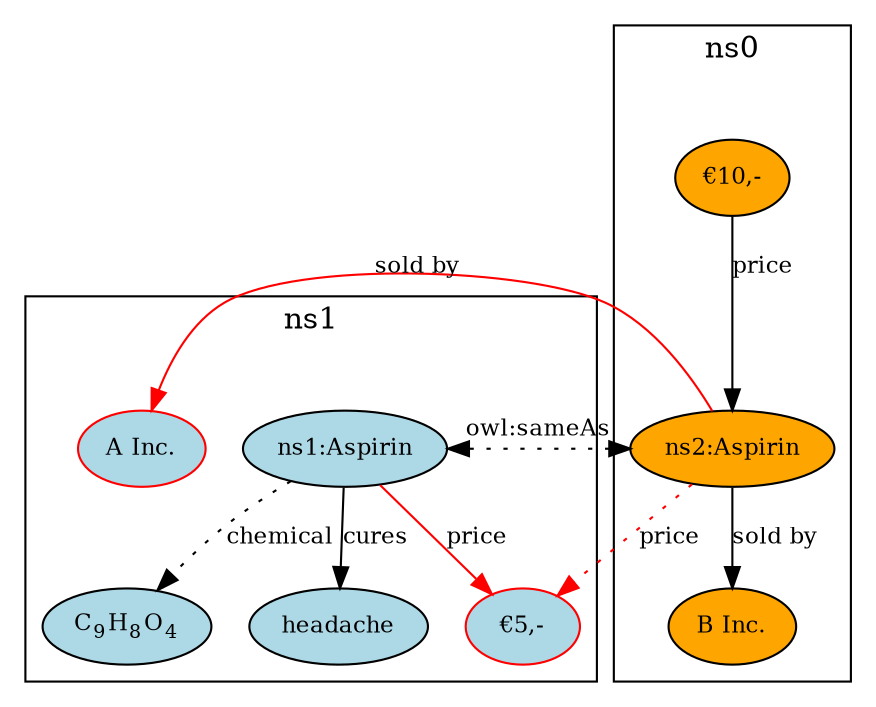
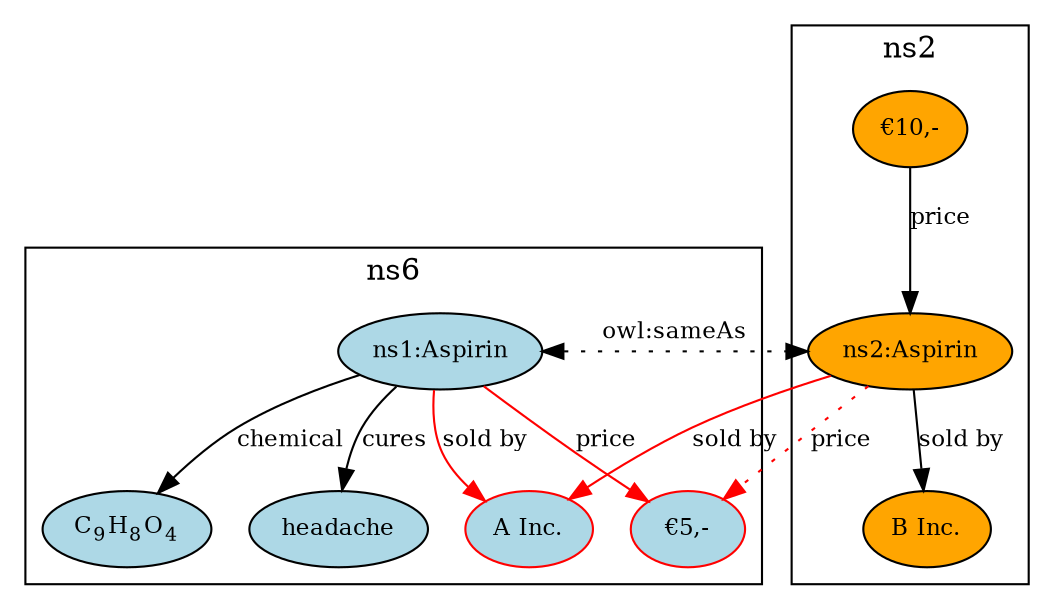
(732, 50) -> (910, 50)
(311, 321) -> (394, 272)
none -> (439, 443)
(228, 523) -> (260, 415)
